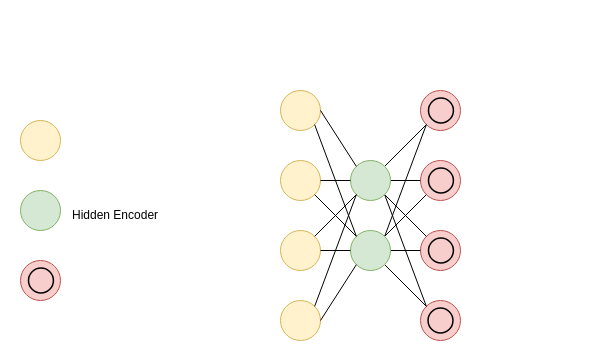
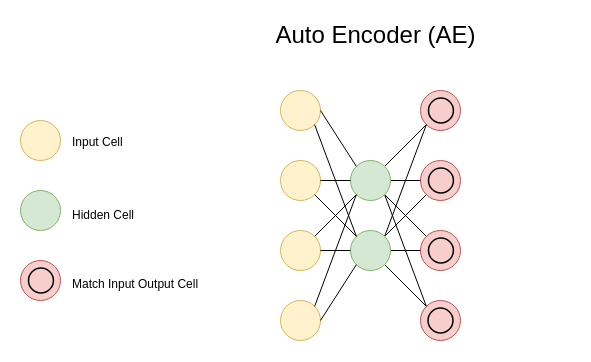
none -> (376, 36)
none -> (136, 139)
(137, 212) -> (134, 212)
none -> (136, 281)
